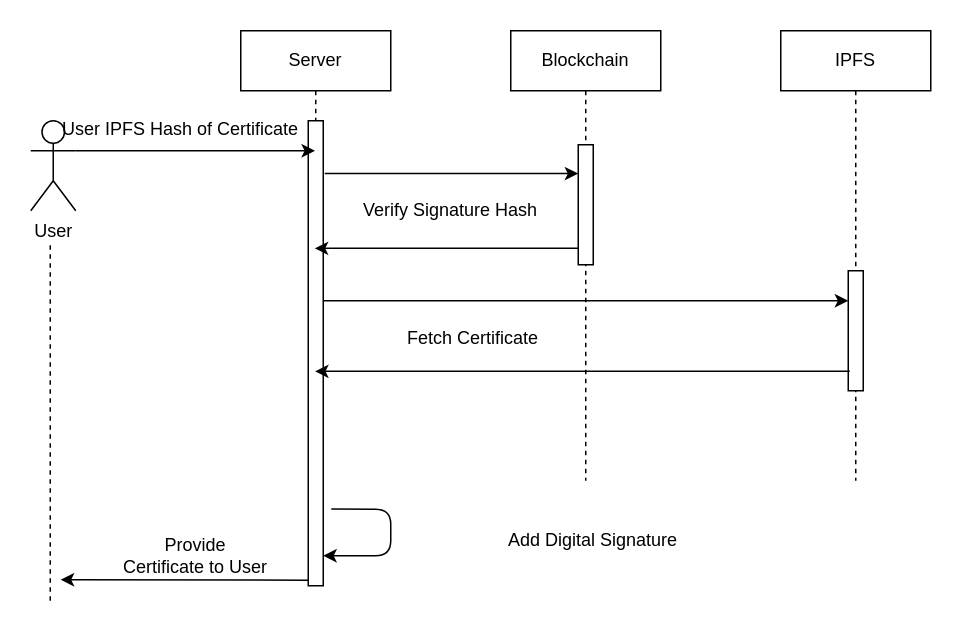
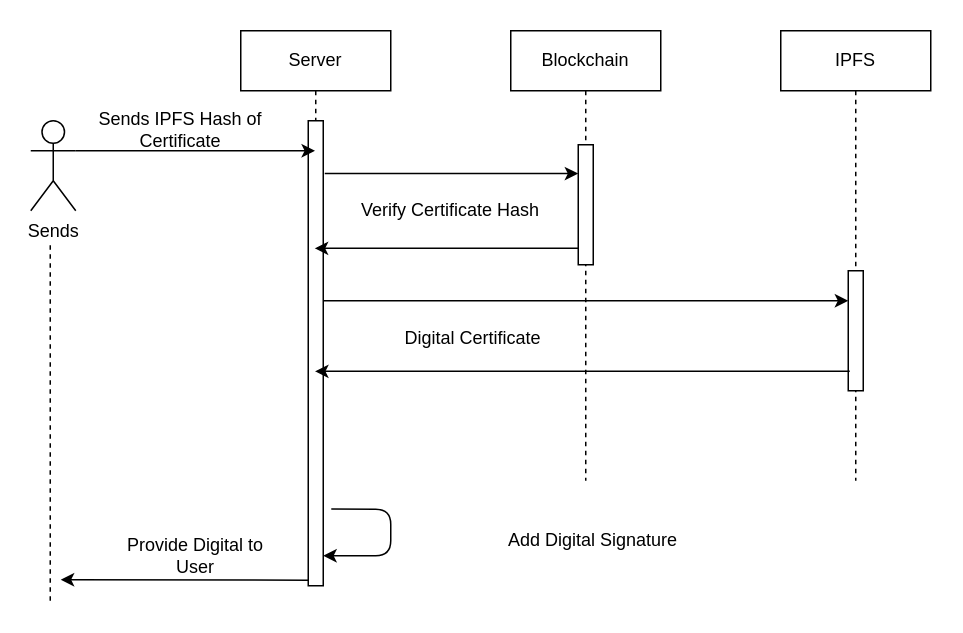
(181, 130) -> (181, 130)
(451, 211) -> (451, 211)
(54, 232) -> (54, 232)
(473, 338) -> (473, 338)
(196, 556) -> (196, 556)
